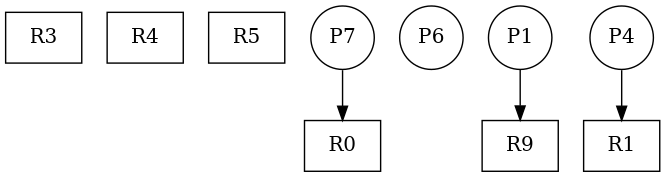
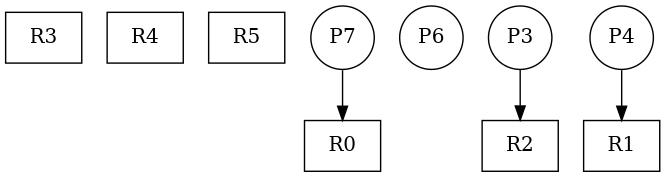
(520, 38) -> (520, 38)
(520, 146) -> (520, 146)
